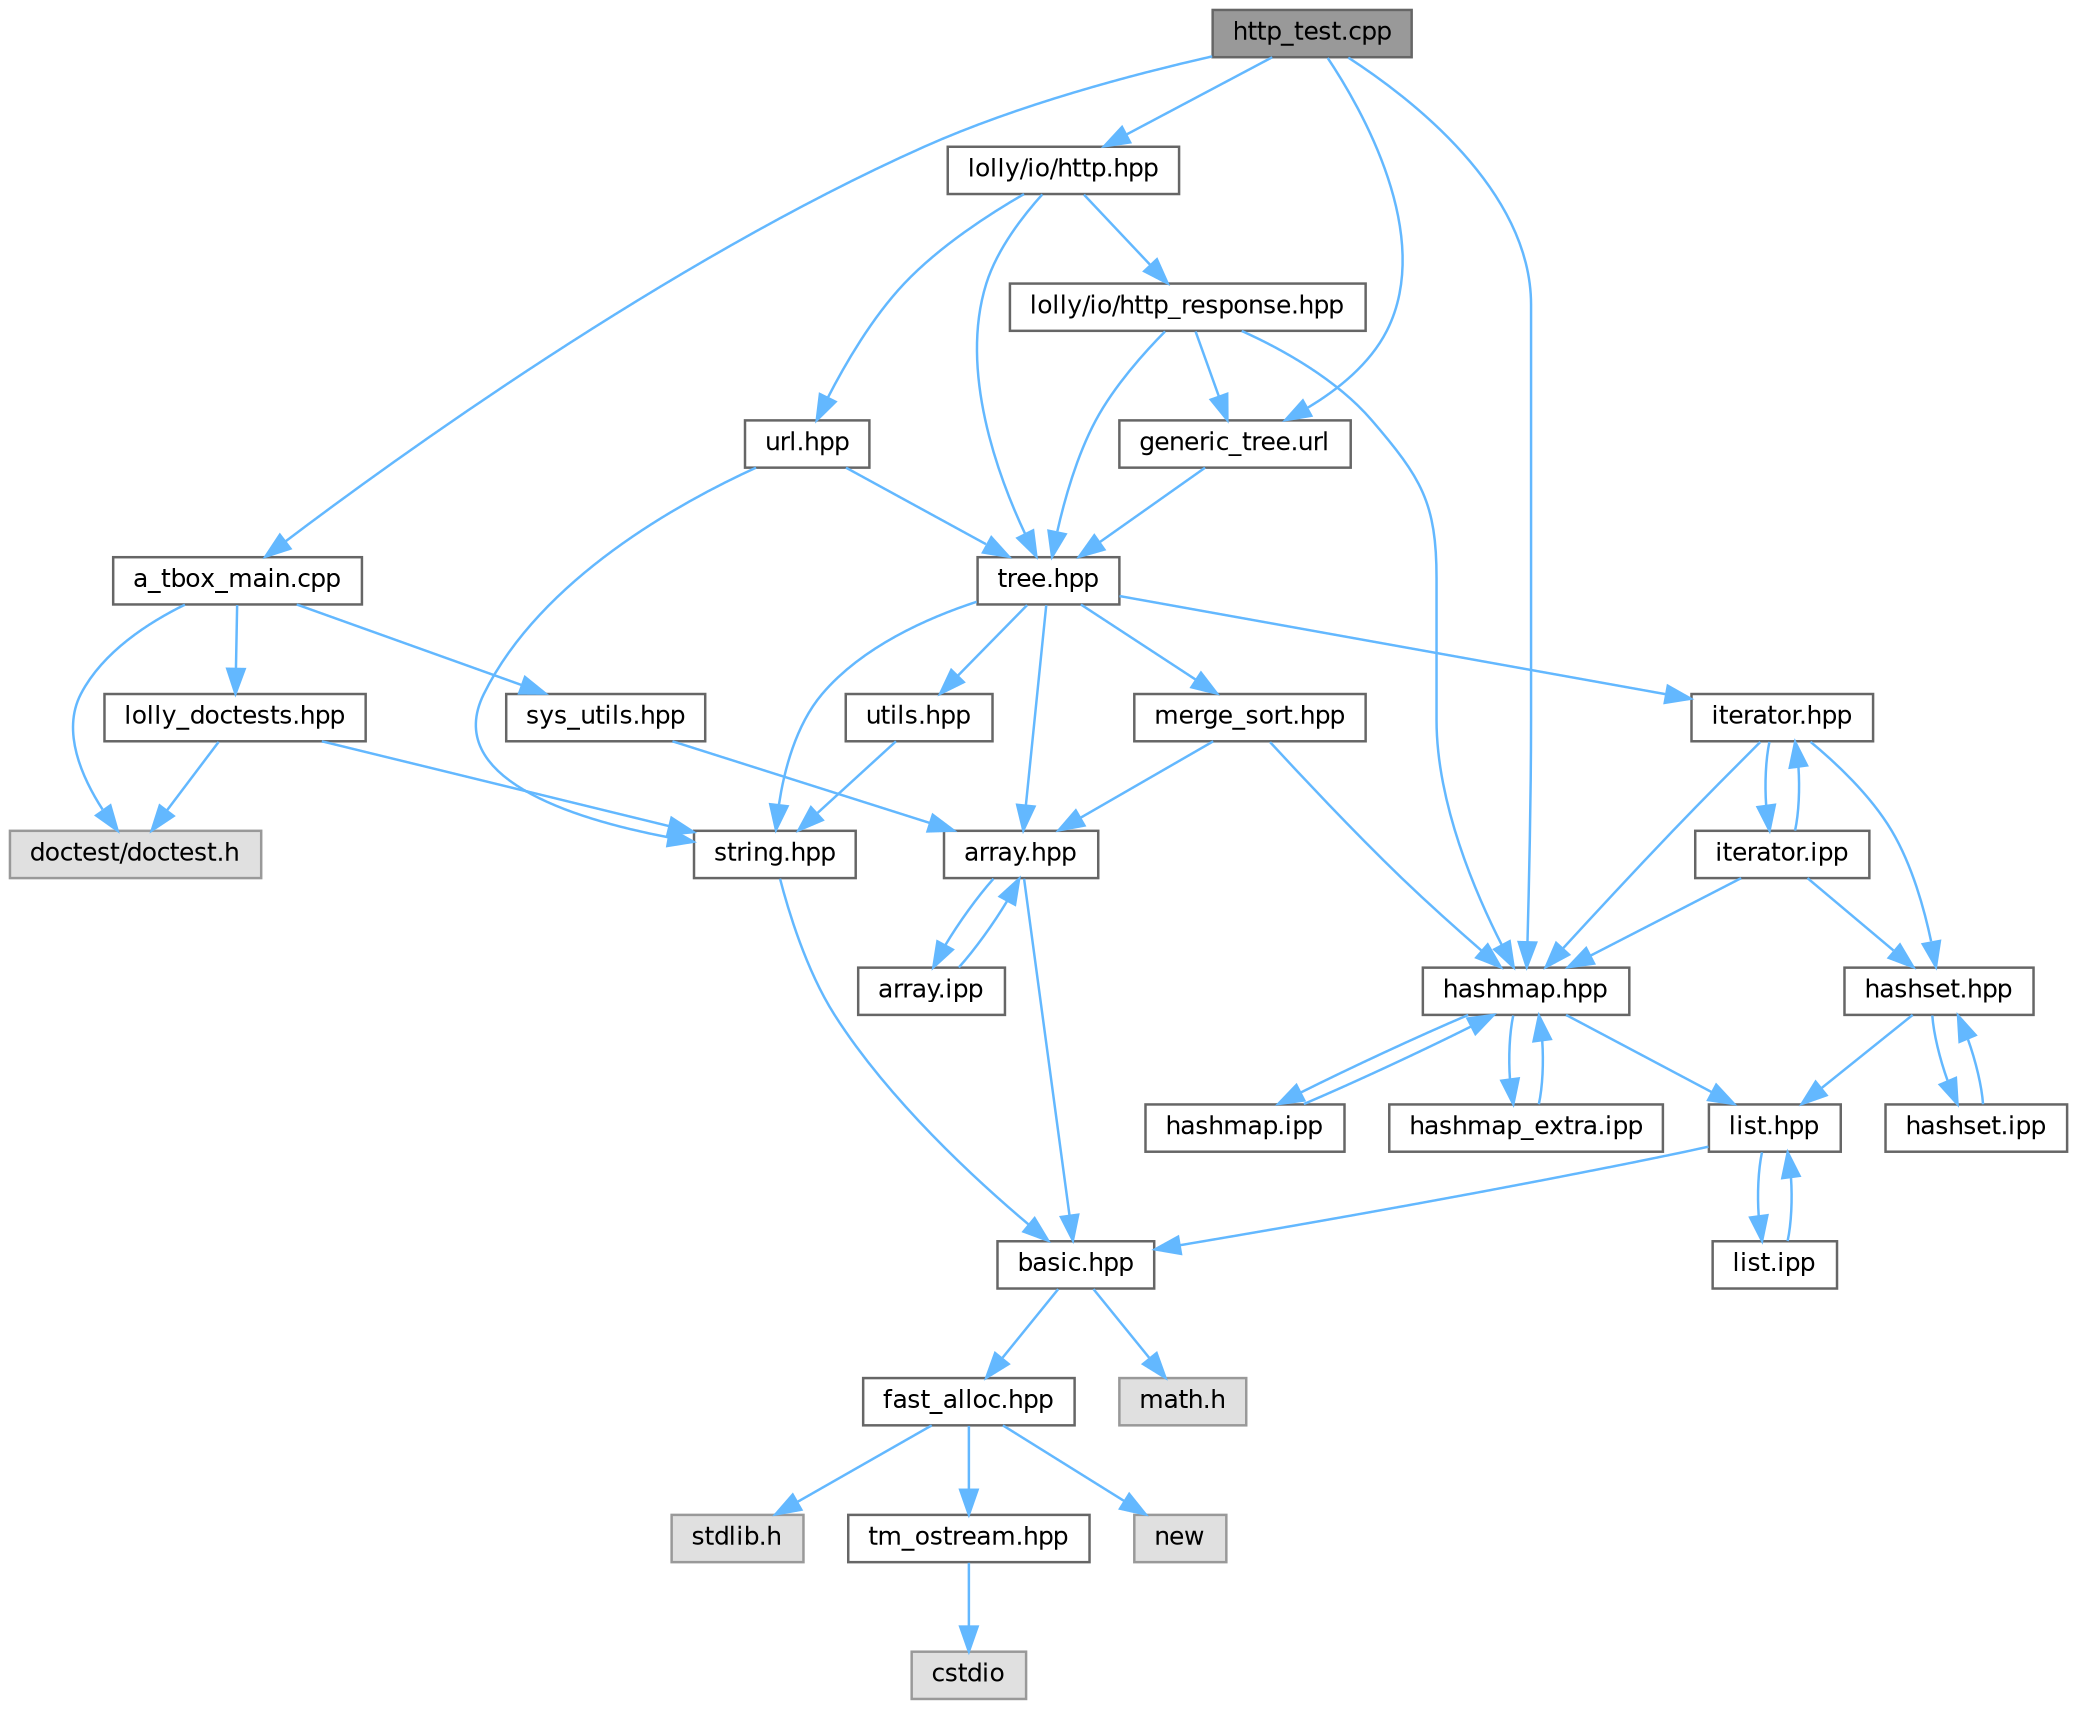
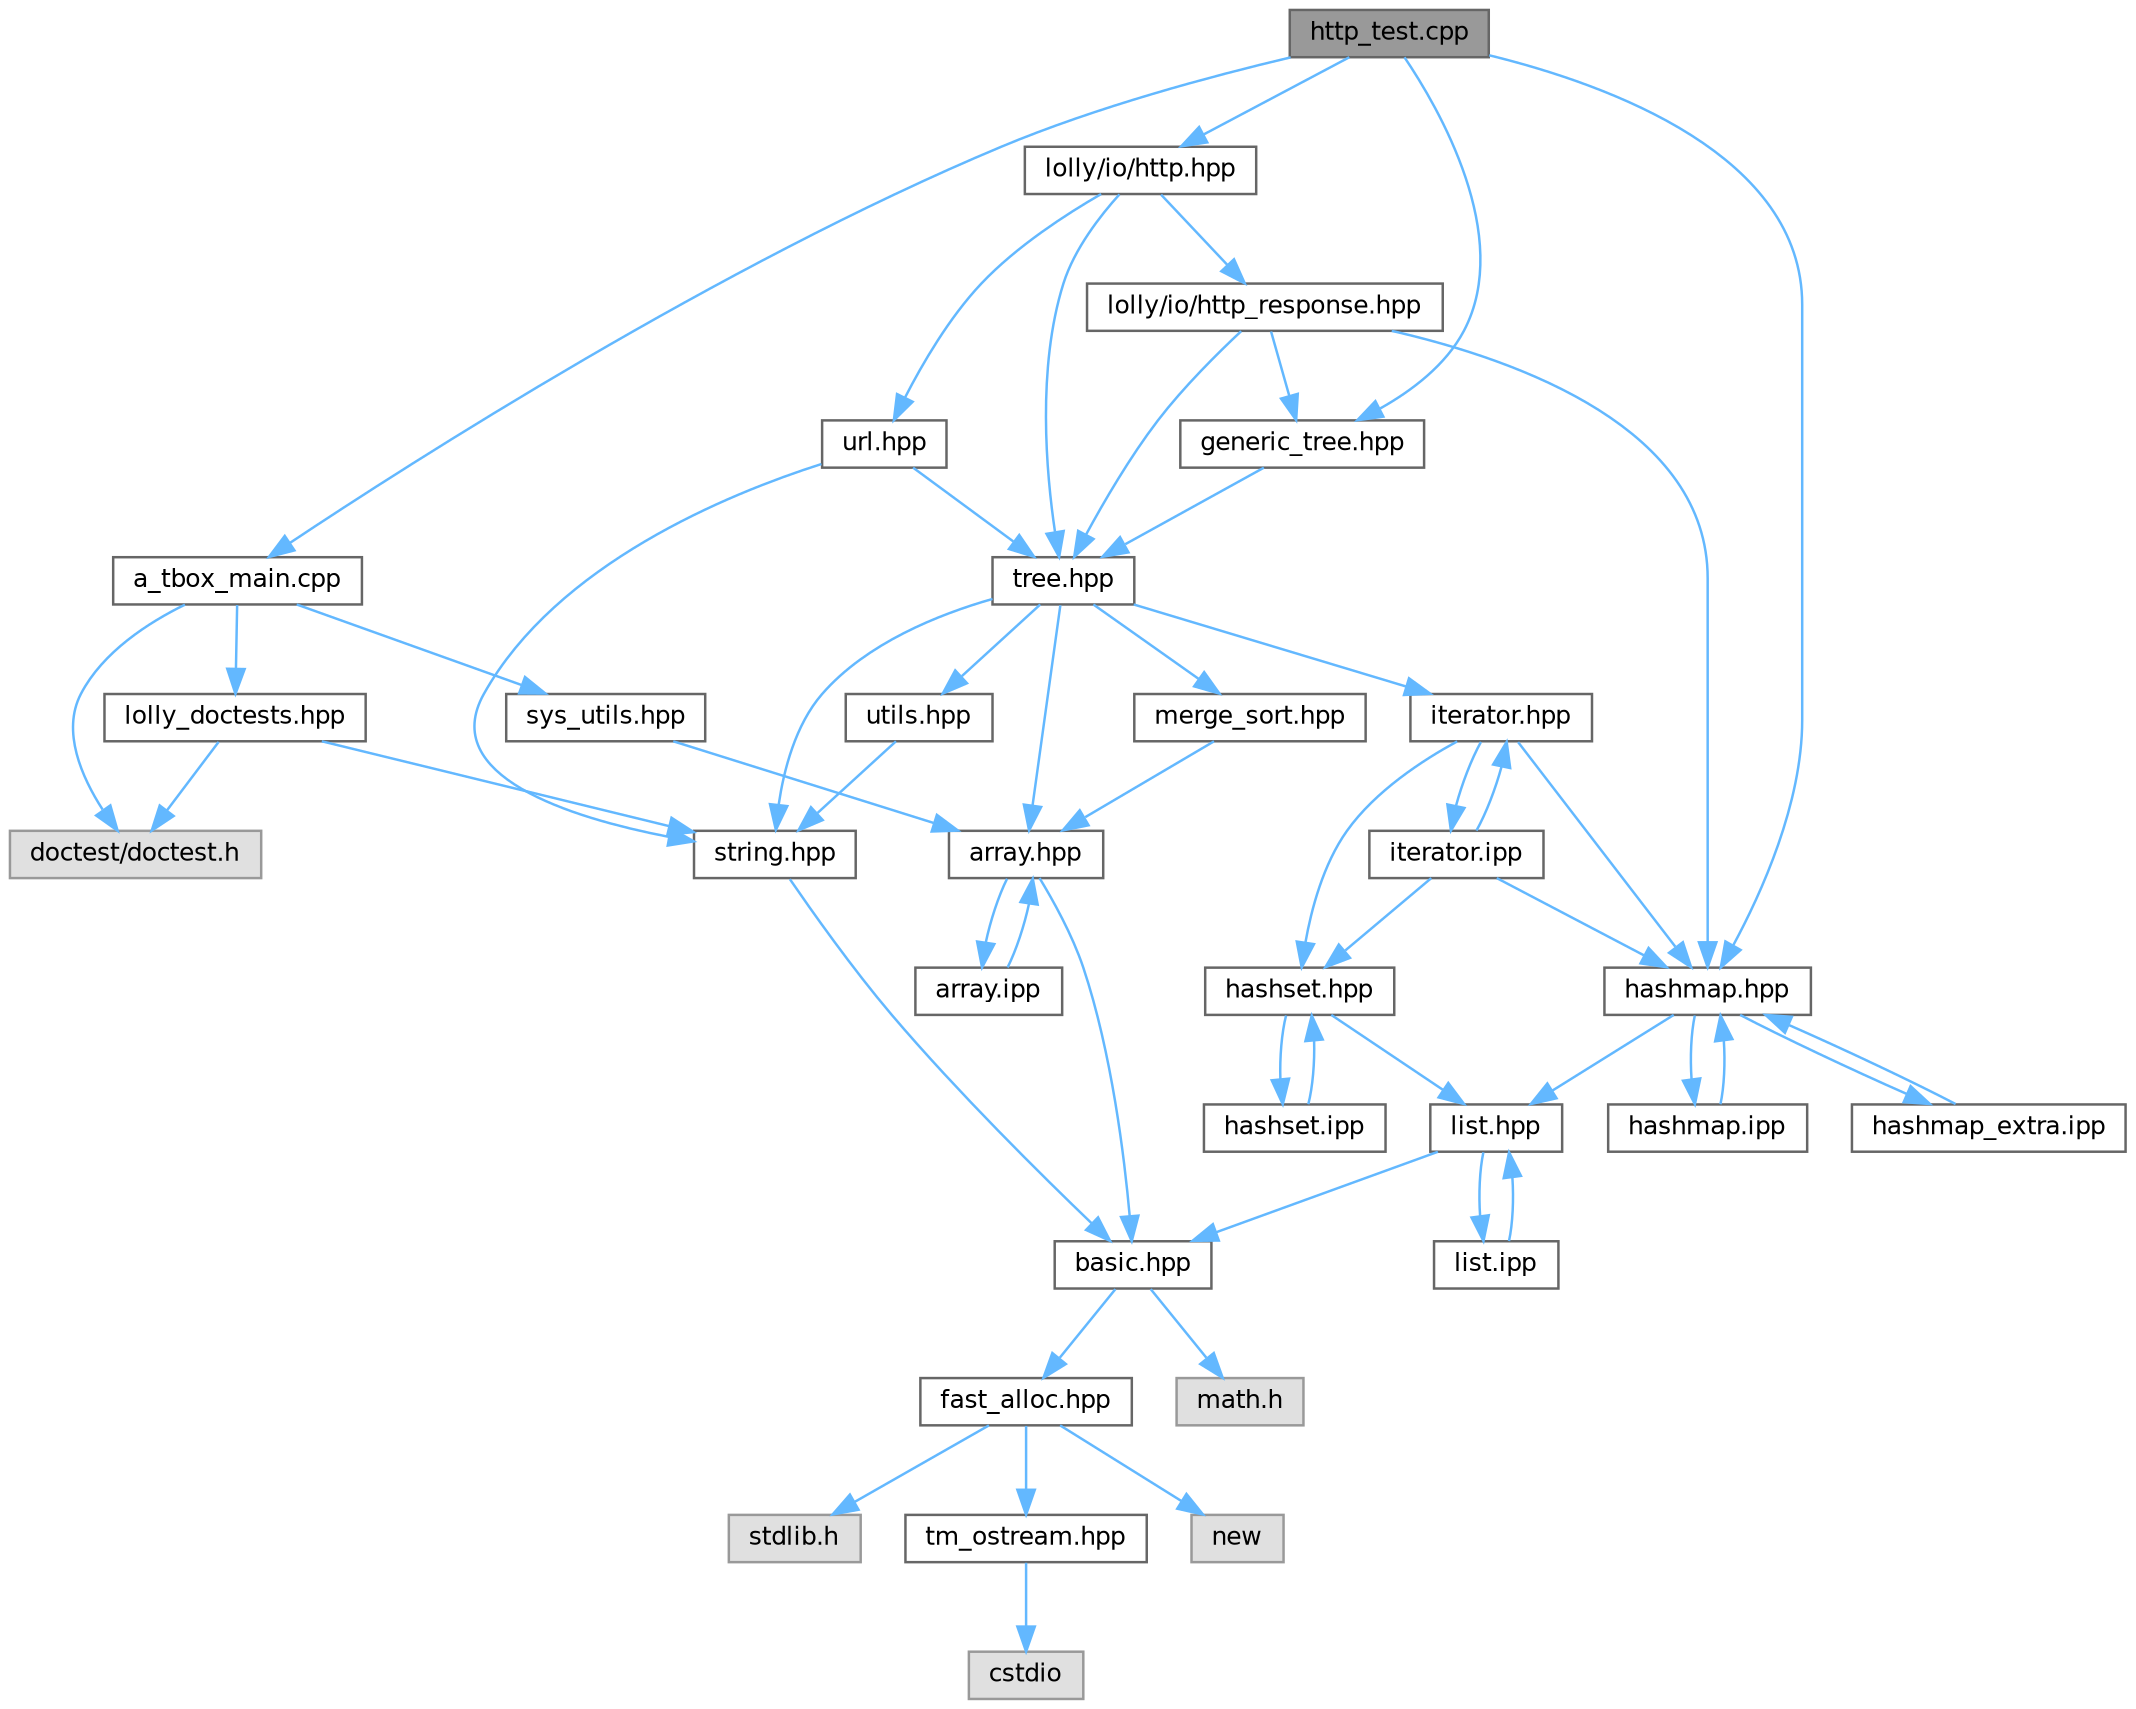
(1235, 444) -> (1302, 444)
(1373, 849) -> none
